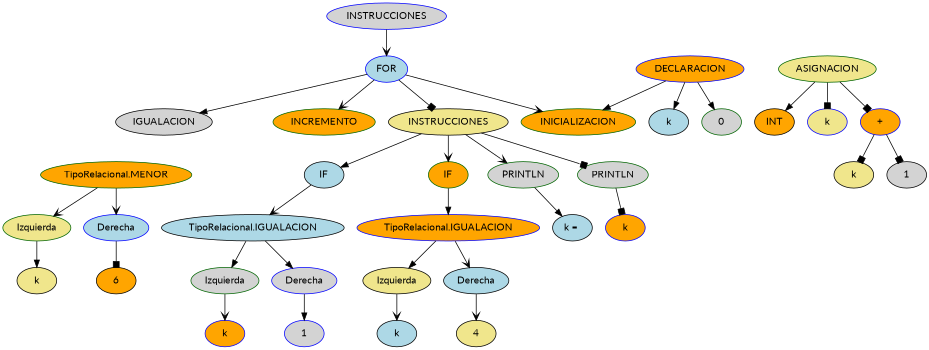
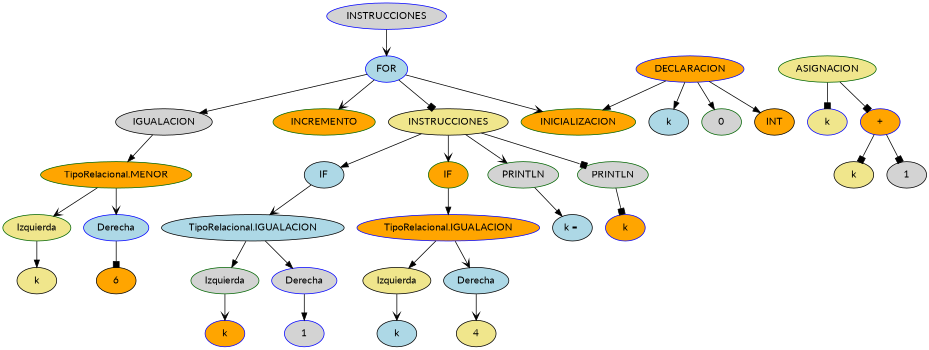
(803, 94) -> (732, 95)
none -> (143, 146)
